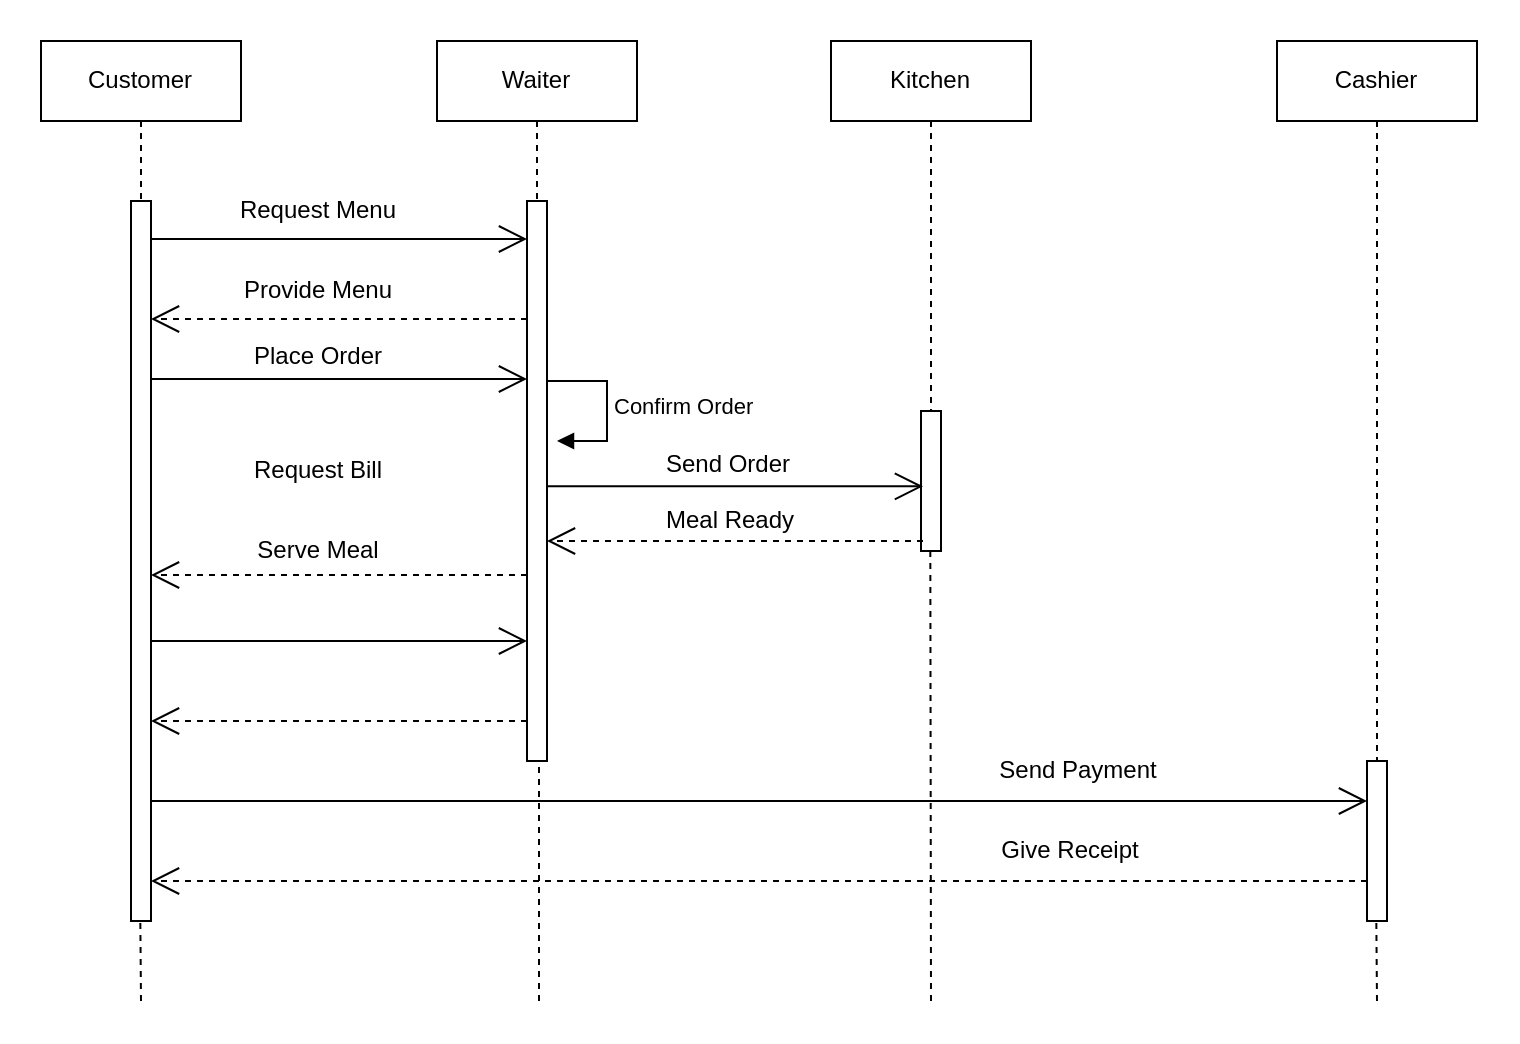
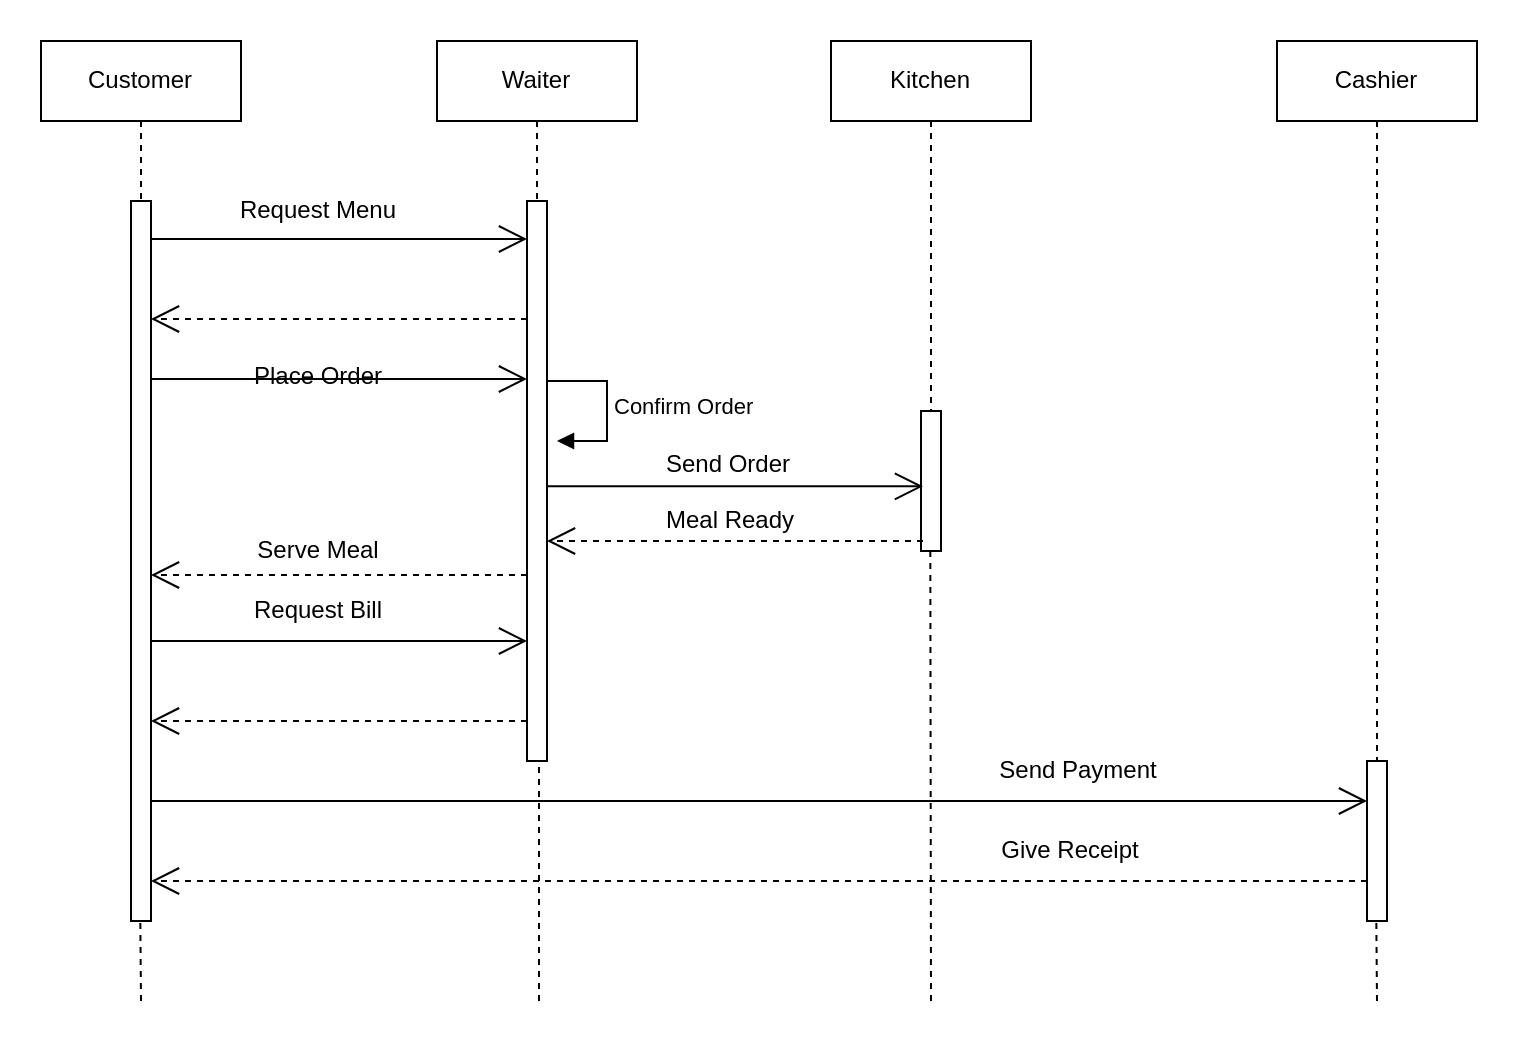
(319, 291) -> none
(319, 357) -> (319, 377)
(319, 471) -> (319, 611)
